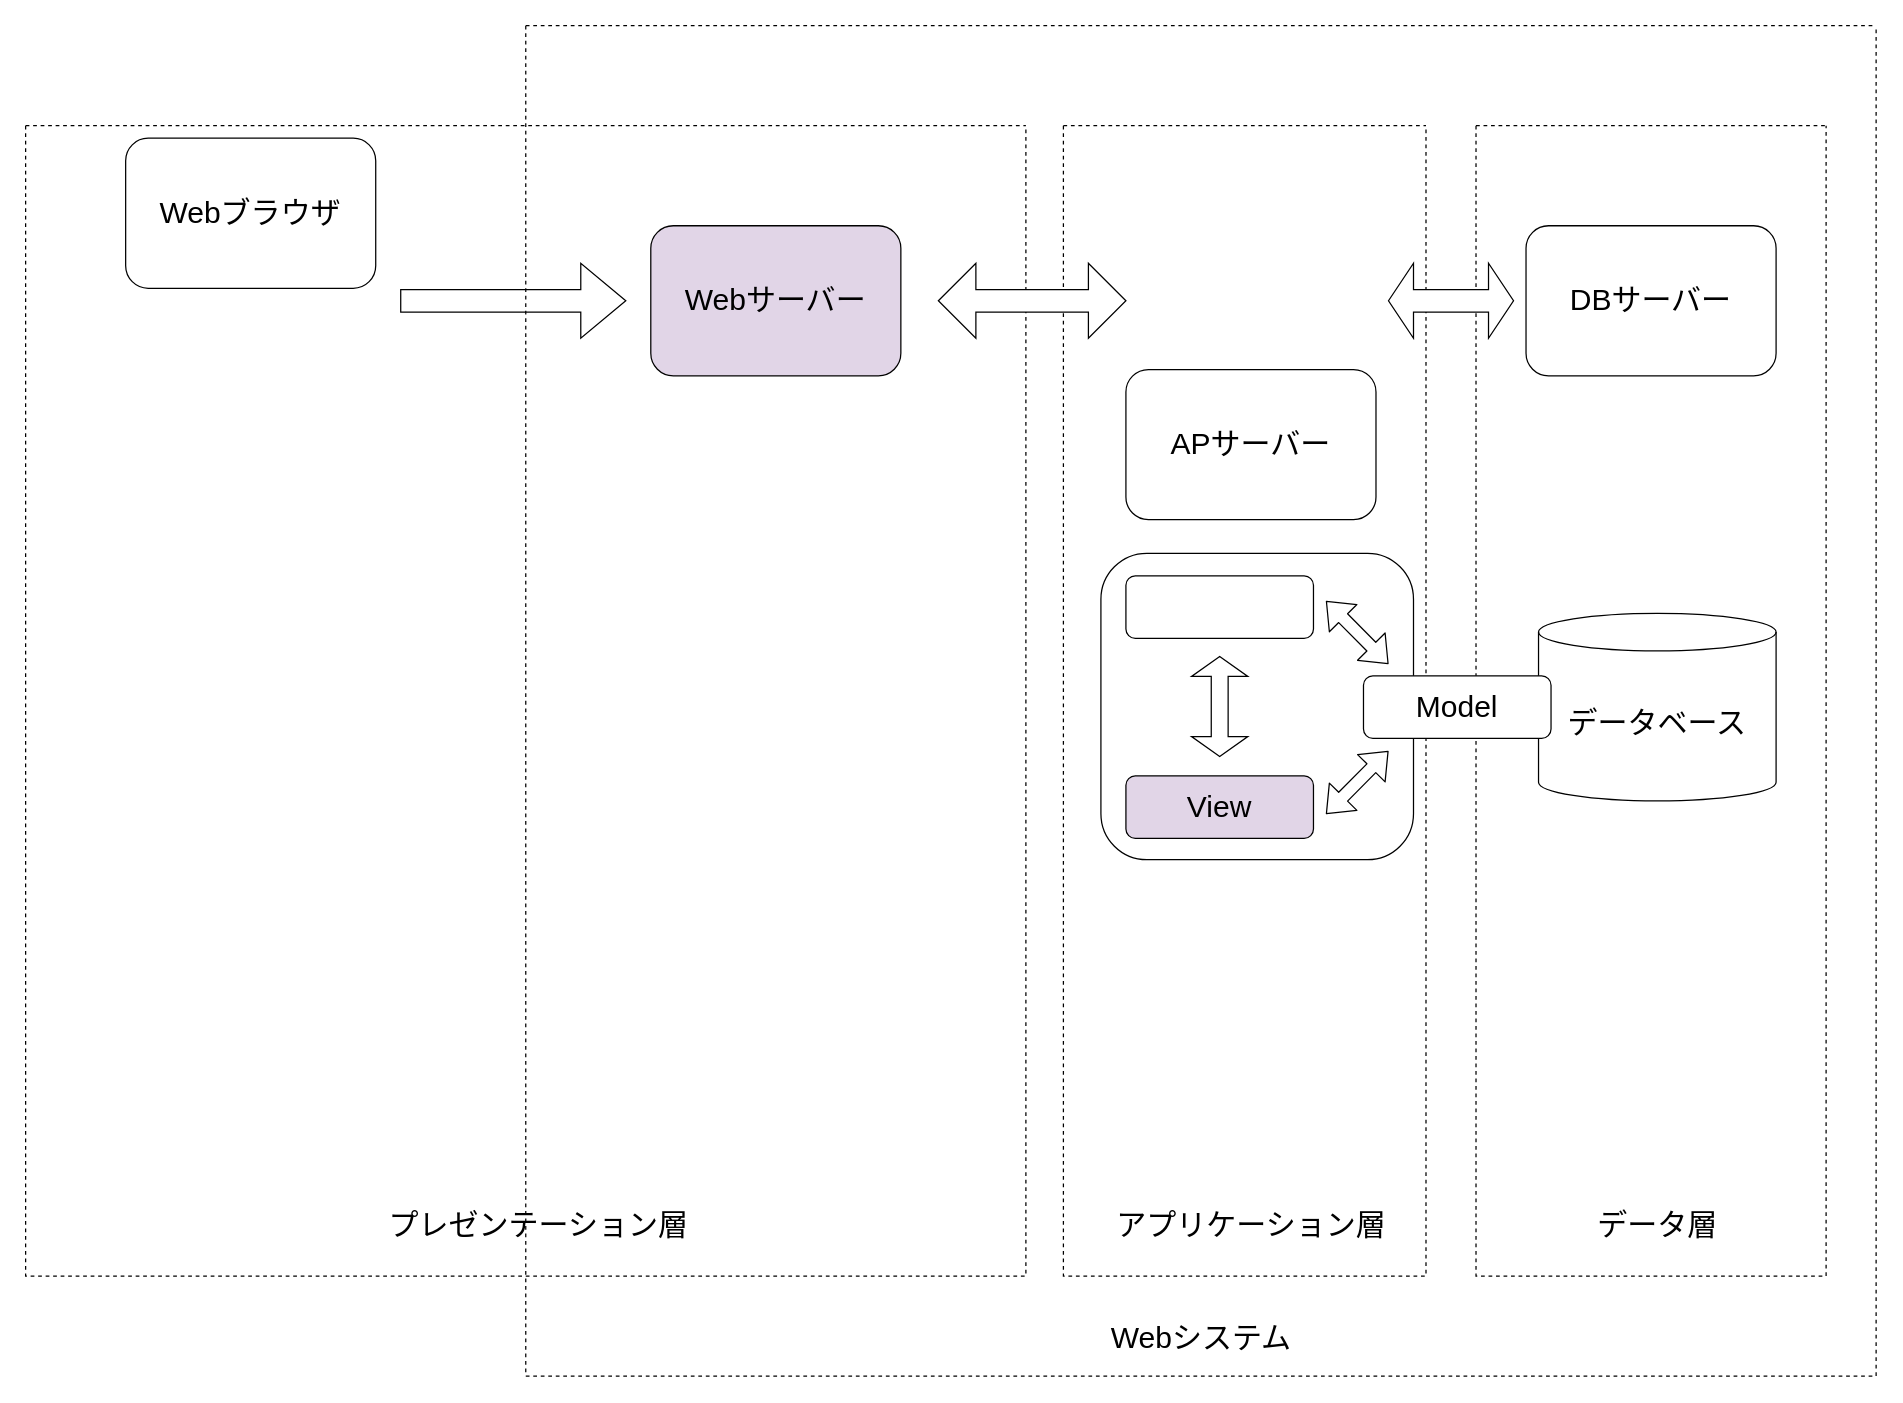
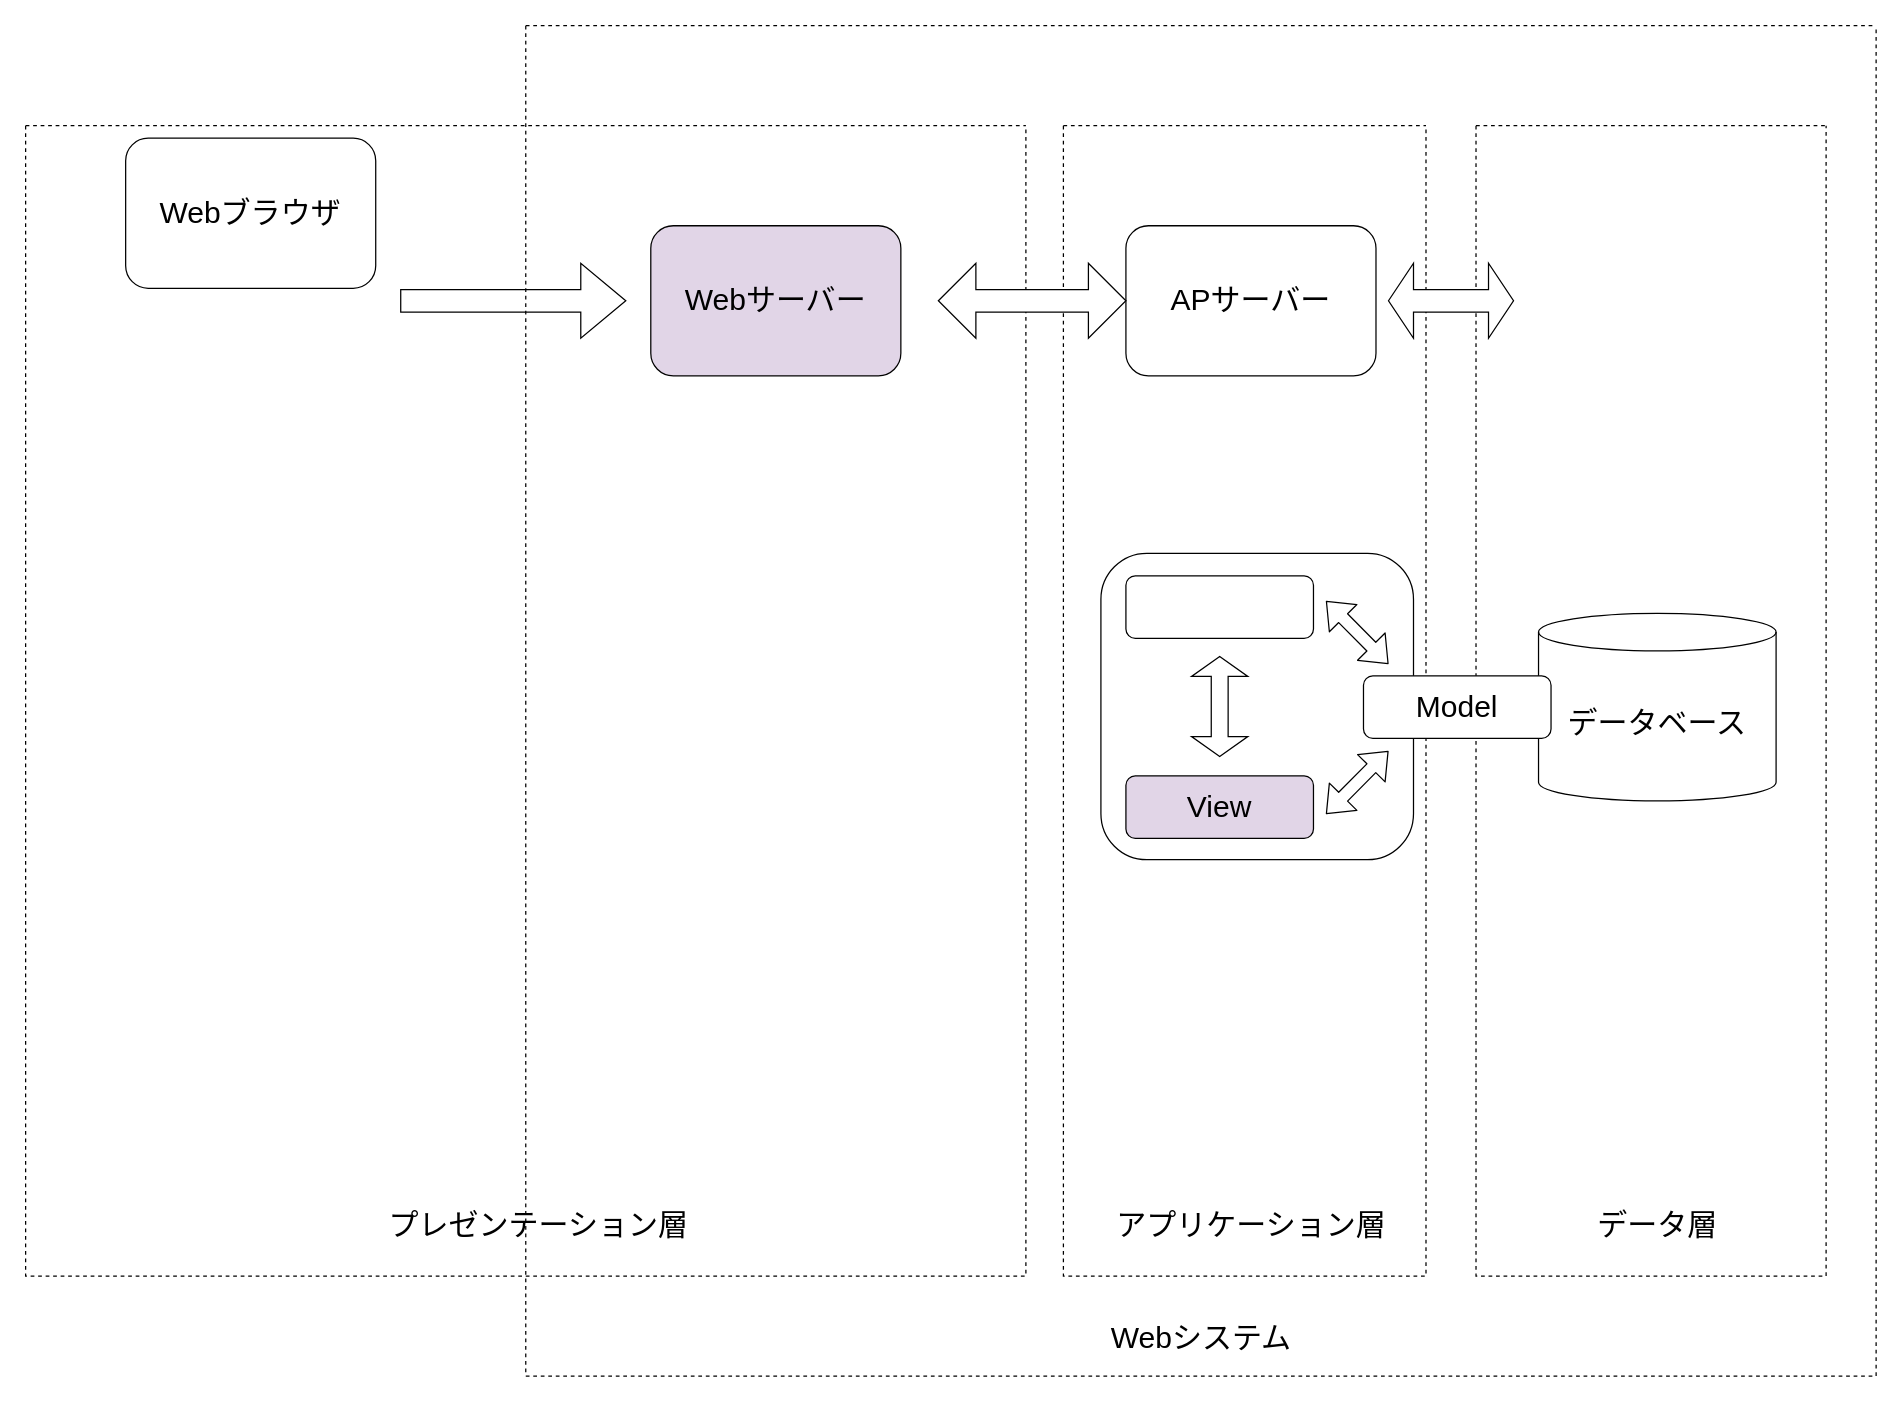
(1651, 301) -> none
(1251, 444) -> (1251, 301)
